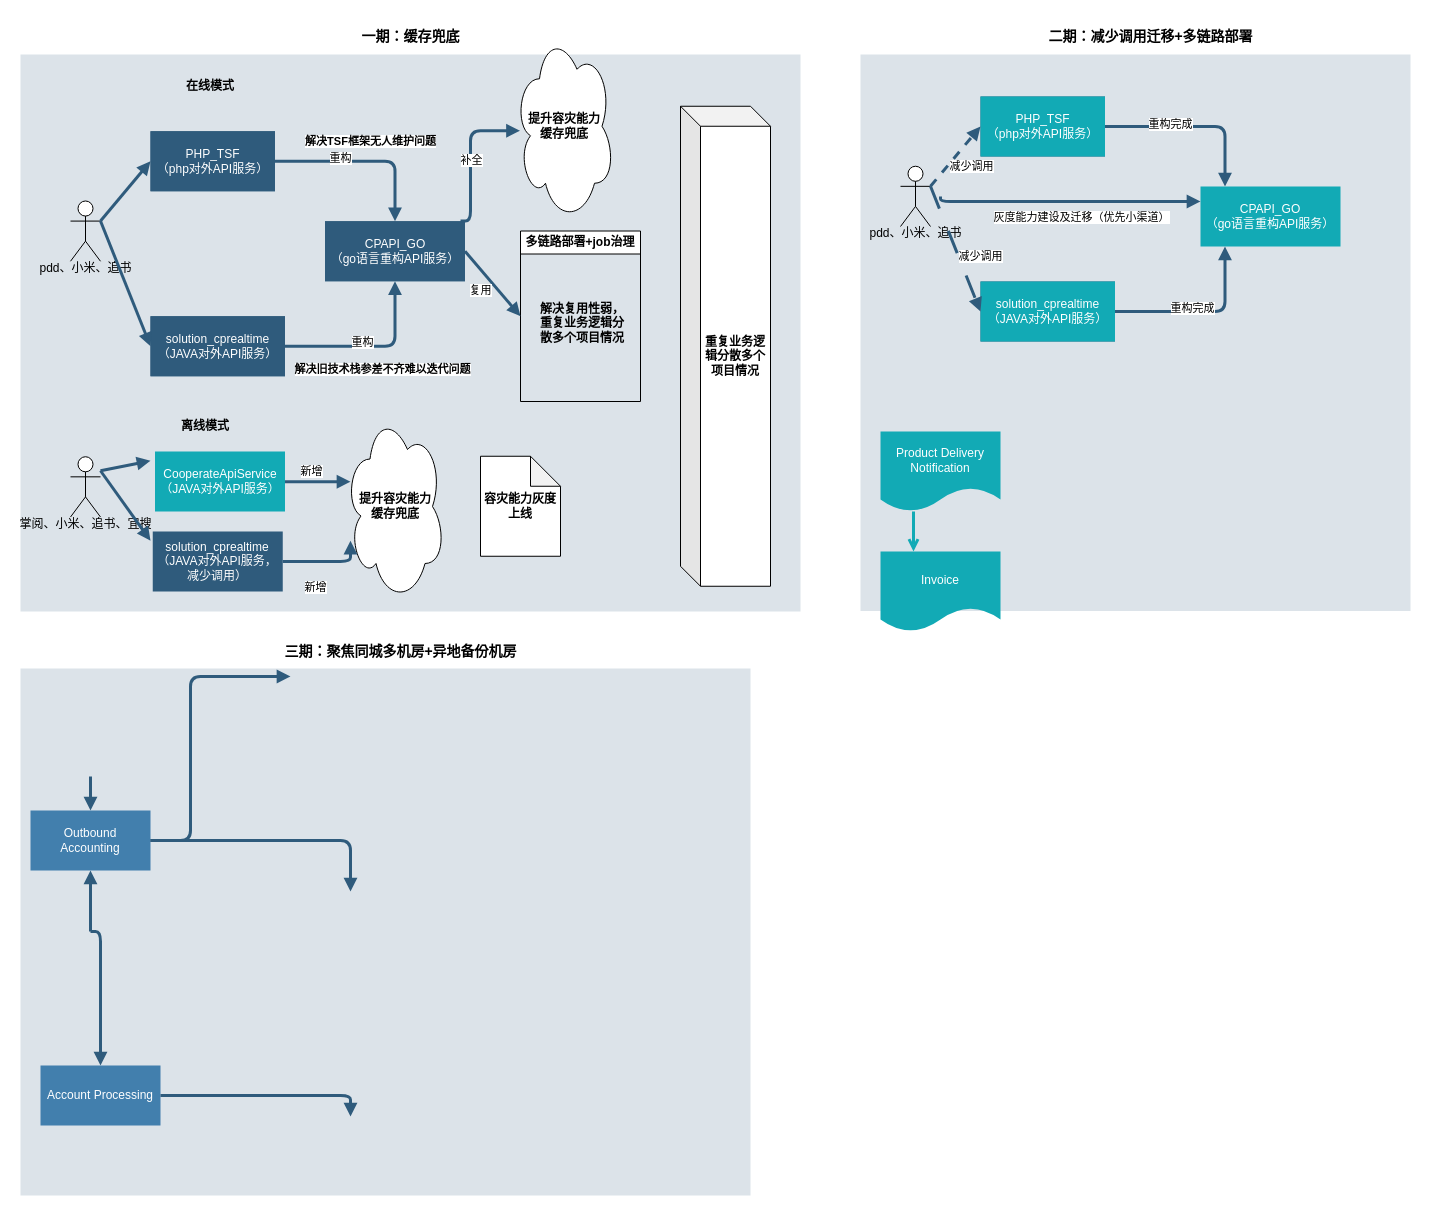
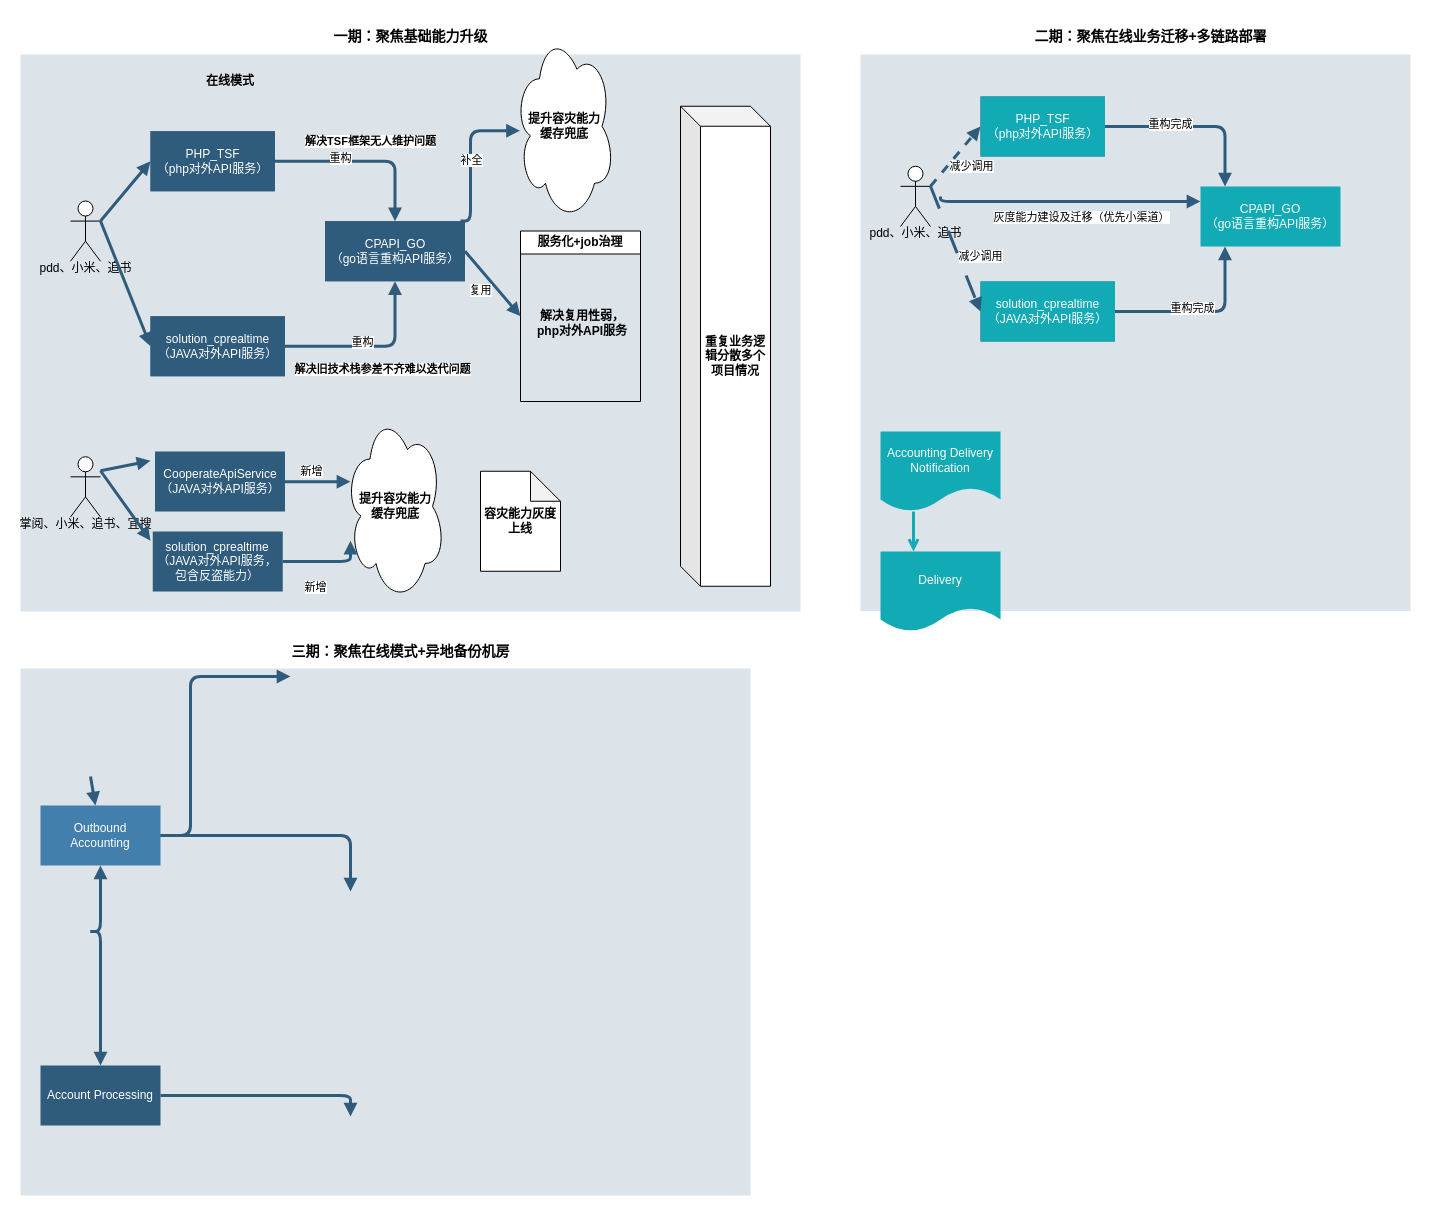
(411, 37) -> (411, 37)
(1151, 37) -> (1151, 37)
(211, 87) -> (231, 82)
(581, 243) -> (581, 243)
(583, 324) -> (583, 324)
(205, 427) -> none
(941, 461) -> (941, 461)
(220, 482) -> (220, 482)
(521, 506) -> (521, 521)
(218, 562) -> (218, 562)
(941, 581) -> (941, 581)
(401, 652) -> (401, 652)
(91, 841) -> (101, 836)
(101, 1096) -> (101, 1096)
